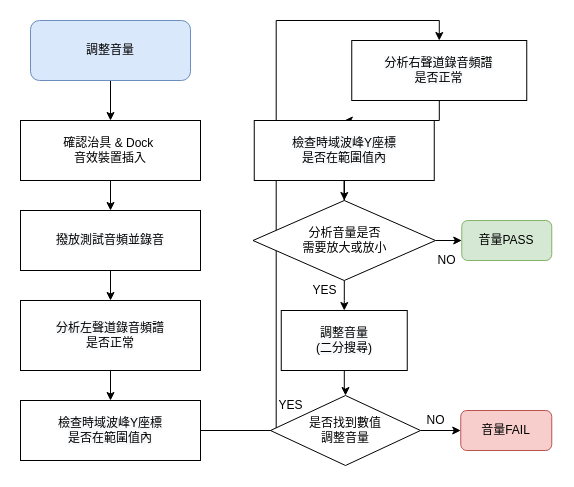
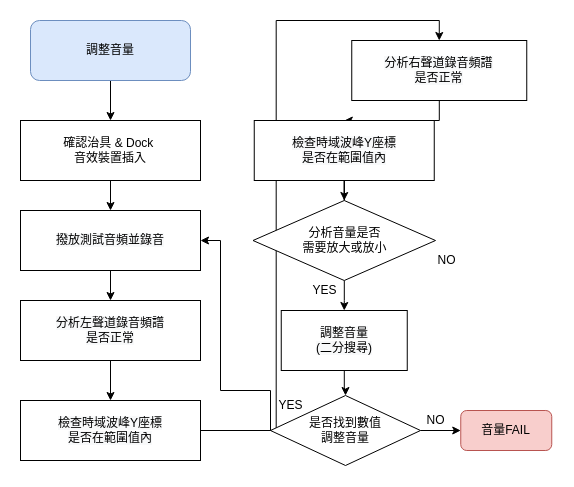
(452, 241) -> none
(507, 241) -> none
(111, 336) -> (111, 331)
none -> (221, 354)
